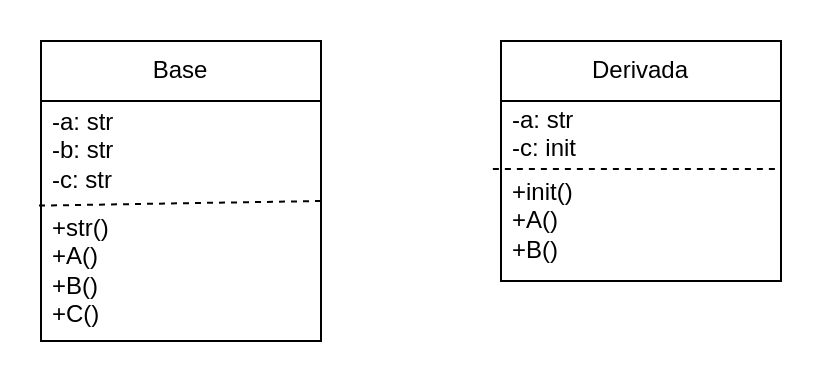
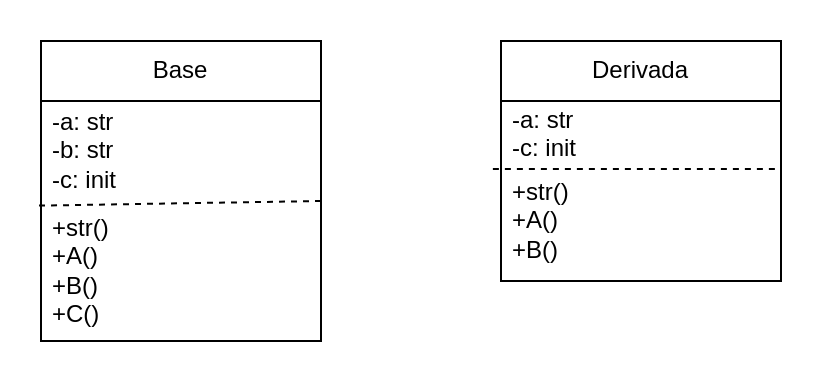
(94, 151) -> (94, 151)
(554, 221) -> (553, 221)
